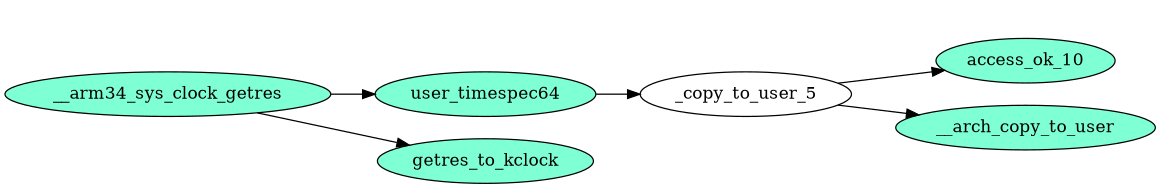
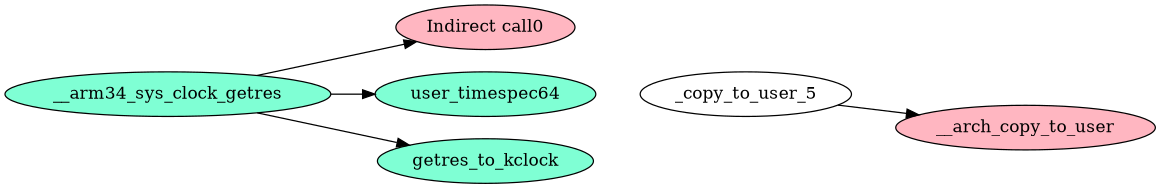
none -> (485, 27)
(1026, 61) -> none
(612, 94) -> none
(1026, 128) -> (1026, 128)
